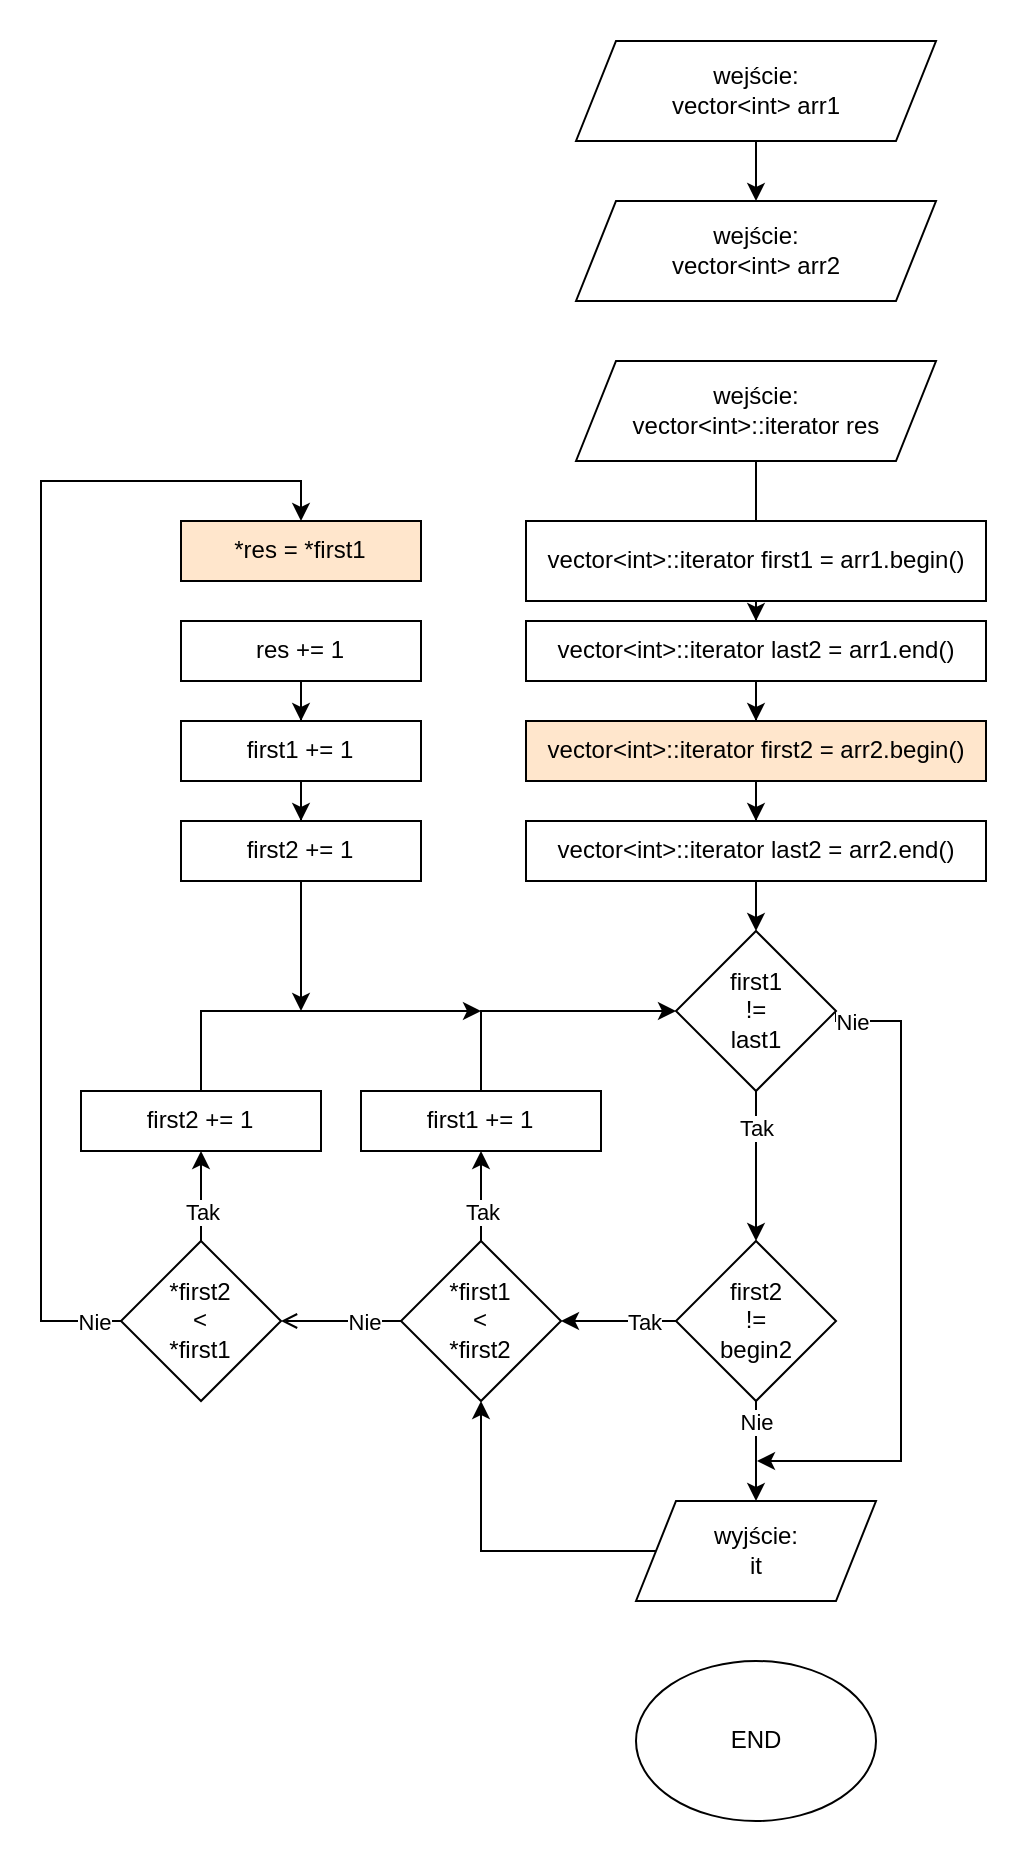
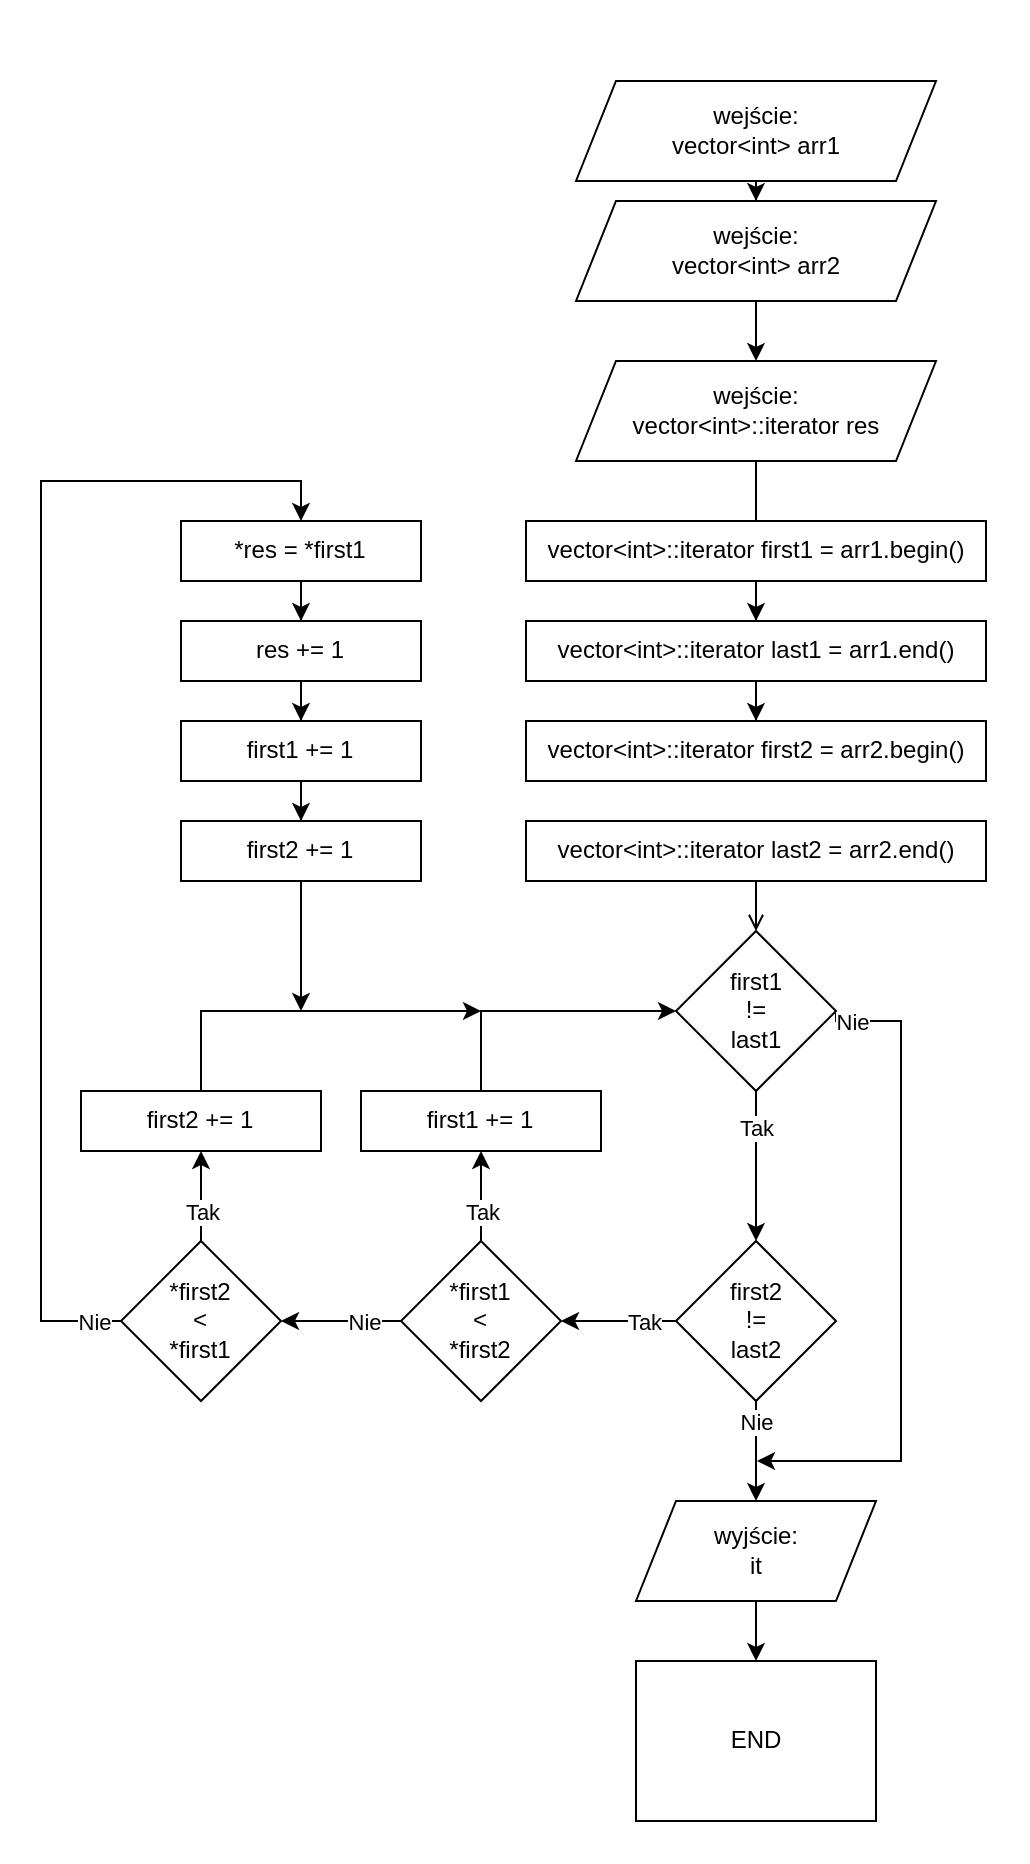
(756, 91) -> (756, 131)
none -> (756, 338)
(301, 551) -> (301, 551)
(756, 561) -> (756, 551)
none -> (301, 608)
(757, 651) -> (757, 651)
(756, 751) -> (756, 751)
(756, 808) -> none
(756, 916) -> (756, 919)
(293, 1321) -> (296, 1321)
(757, 1321) -> (757, 1321)
(500, 1551) -> (756, 1638)
(756, 1741) -> (756, 1741)
